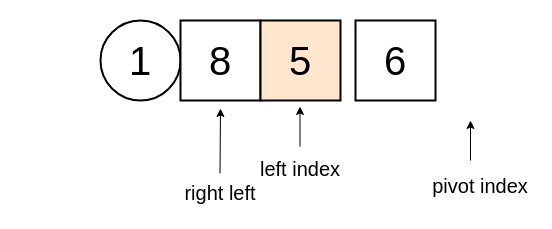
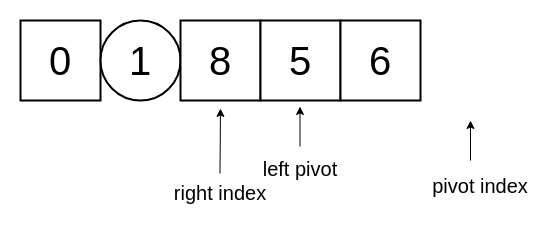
none -> (61, 61)
(301, 61) -> (301, 61)
(396, 61) -> (381, 61)
(301, 169) -> (301, 169)
(221, 193) -> (221, 193)
